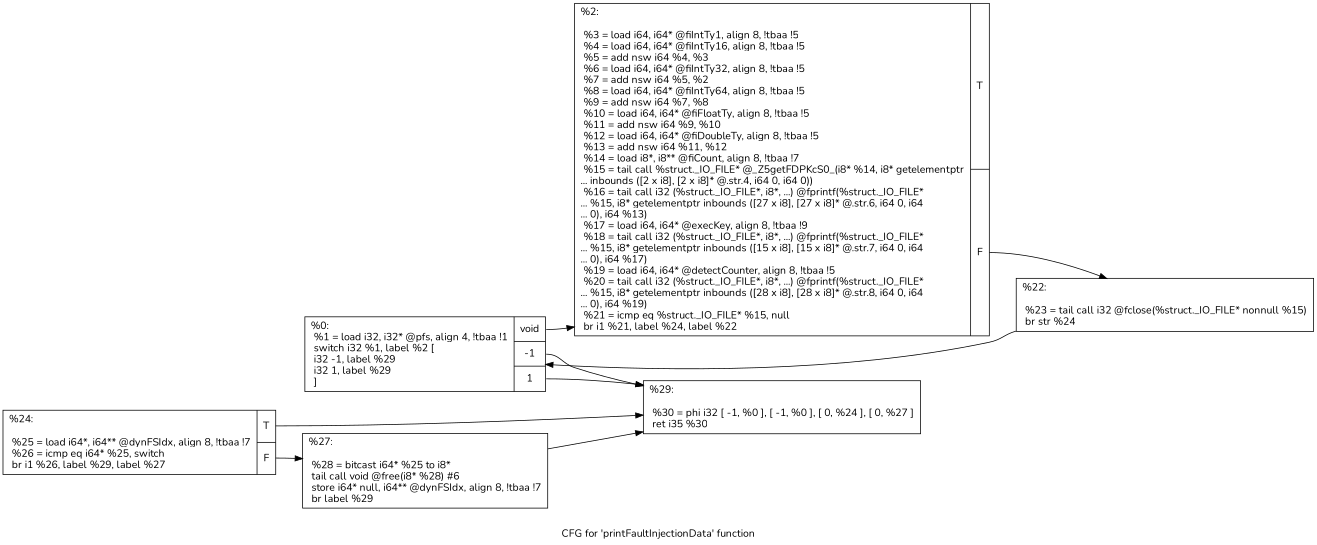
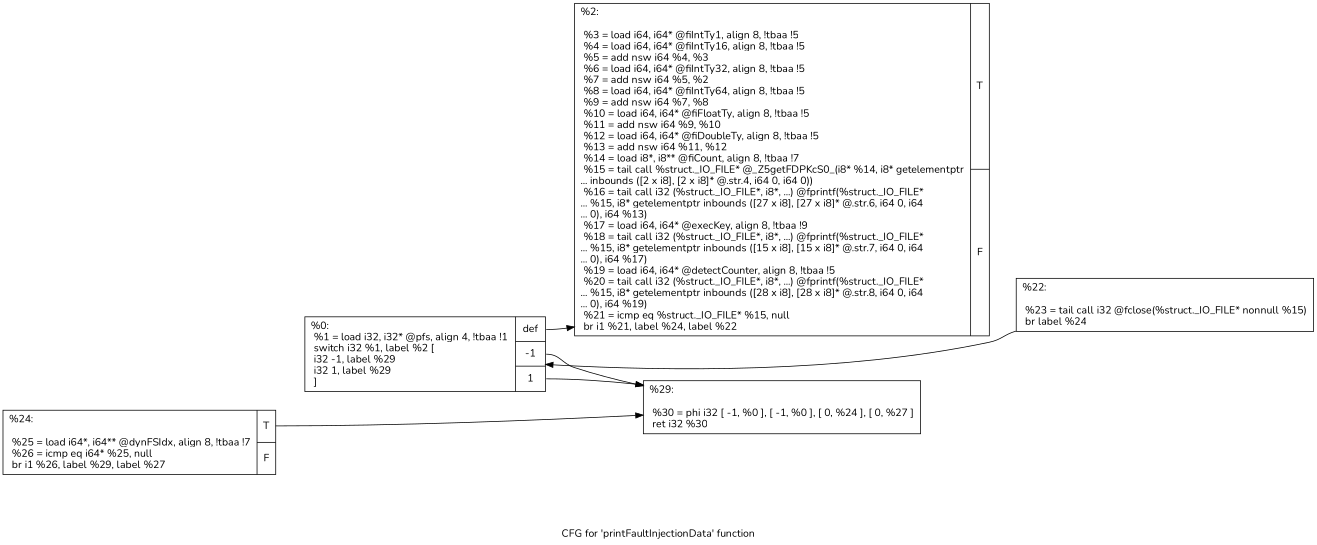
(1046, 260) -> none
(1049, 322) -> (1055, 322)
(530, 329) -> (531, 329)
(679, 424) -> (679, 424)
(87, 454) -> (81, 454)
(425, 471) -> none
